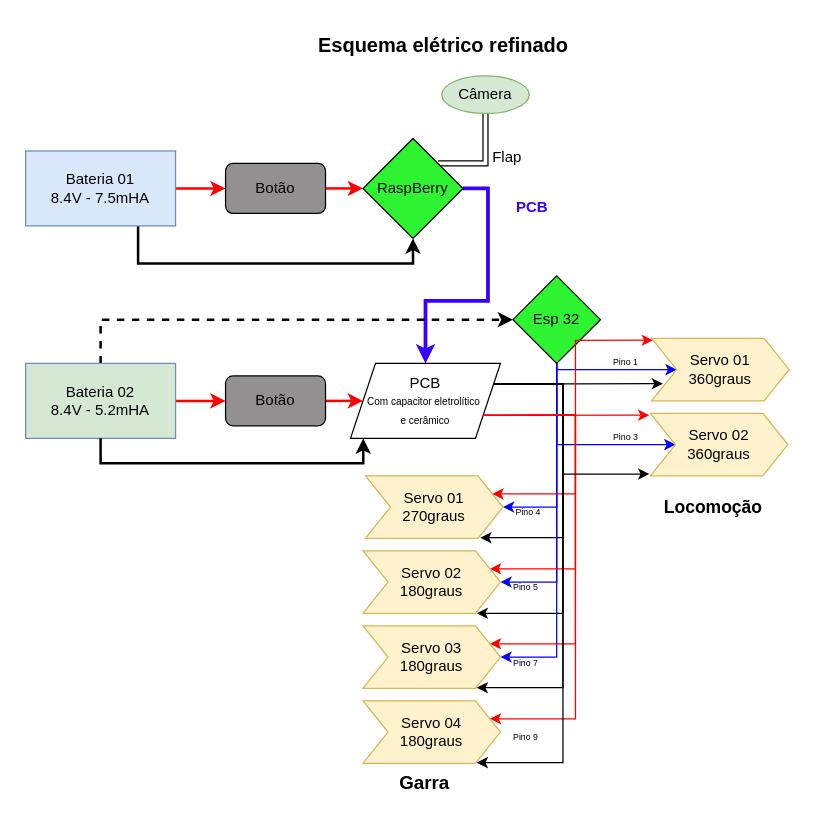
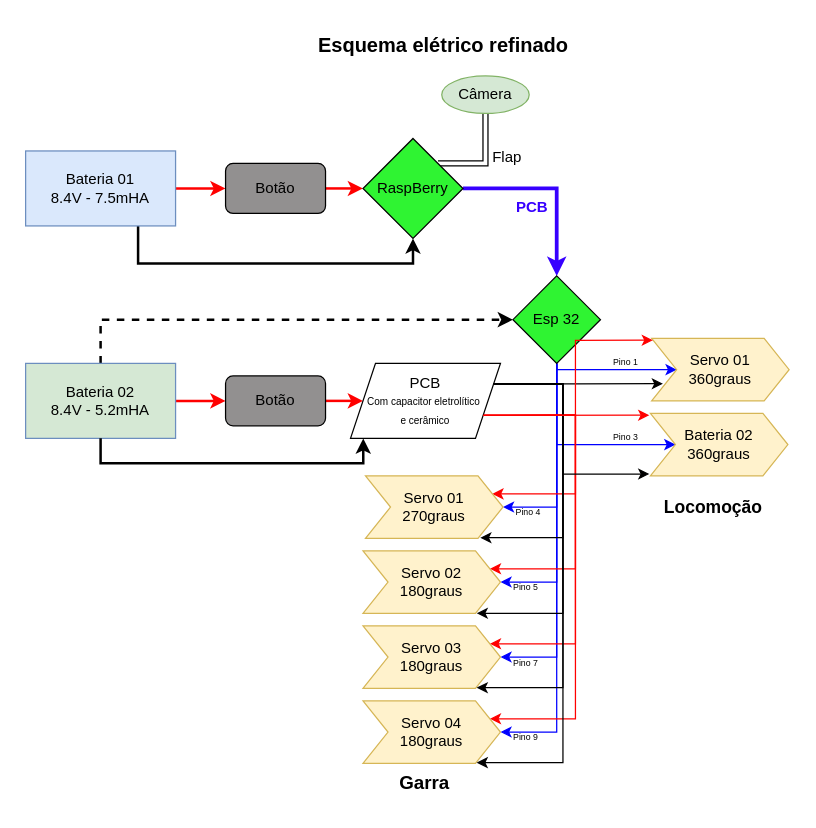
(488, 298) -> (557, 189)
(719, 444) -> (719, 444)
none -> (557, 720)
